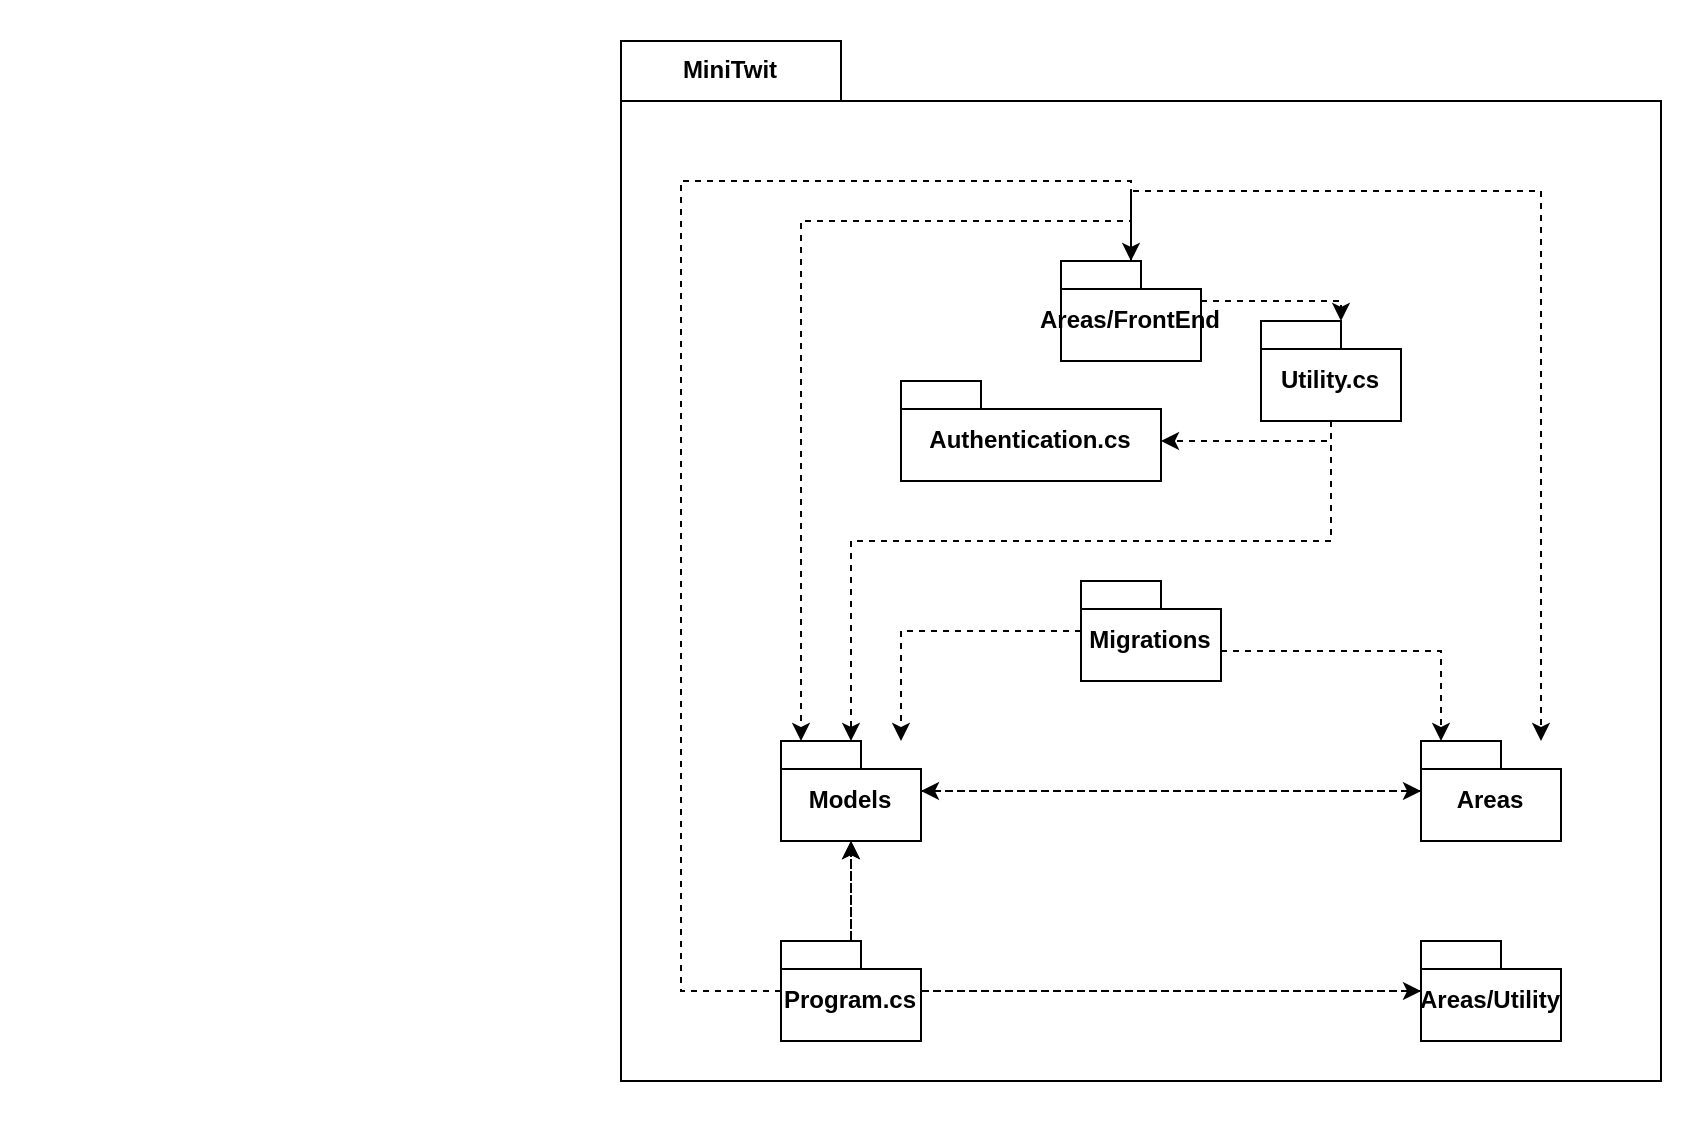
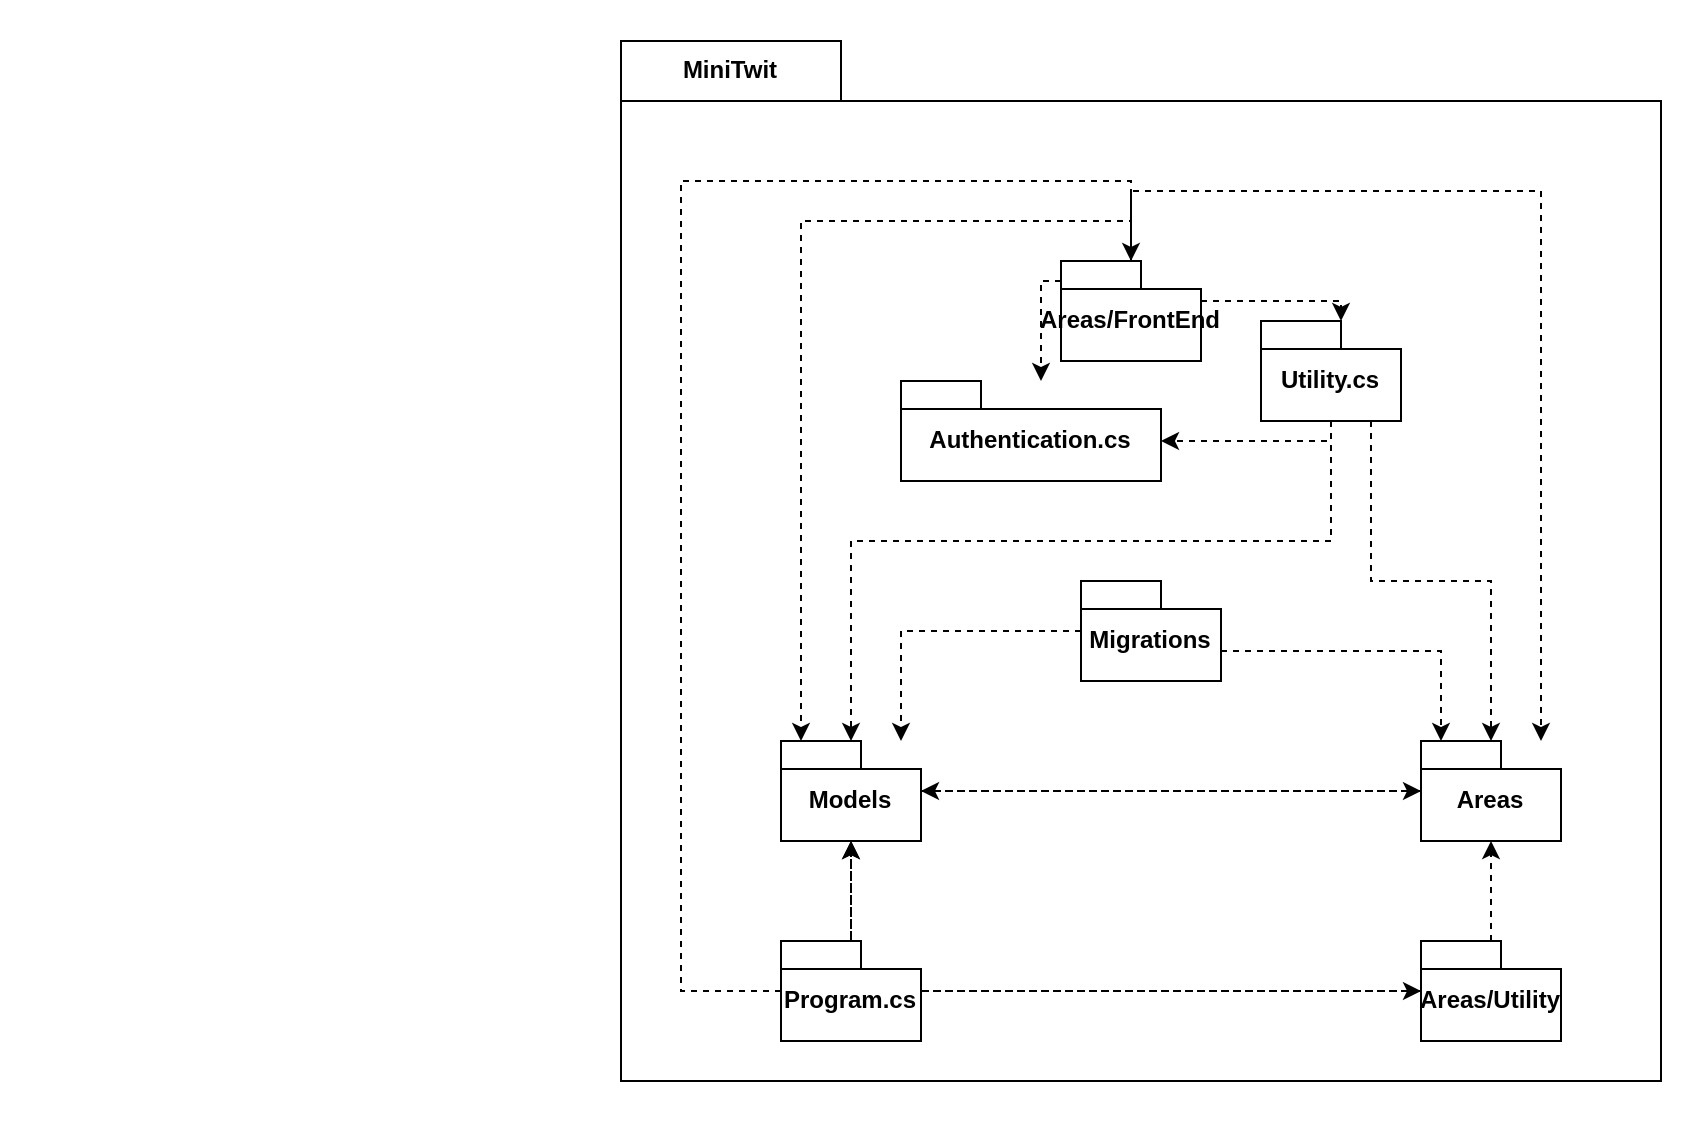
none -> (1041, 314)
none -> (1425, 581)
none -> (1491, 898)
